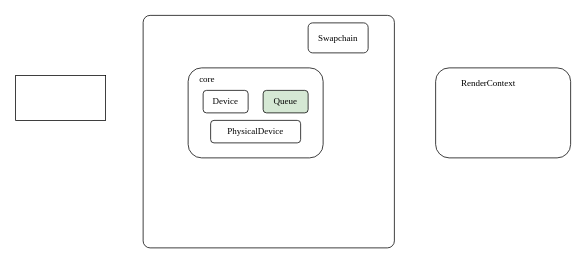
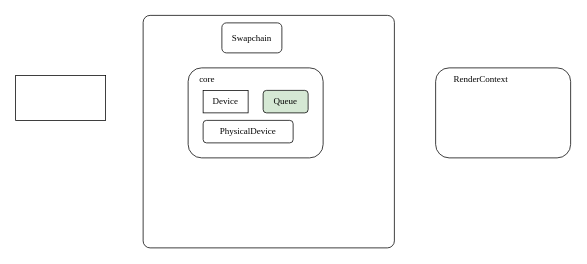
(338, 38) -> (252, 38)
(488, 83) -> (480, 79)
(225, 102) -> (225, 102)
(255, 132) -> (248, 132)
